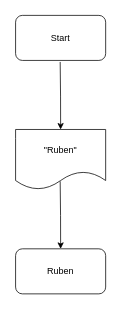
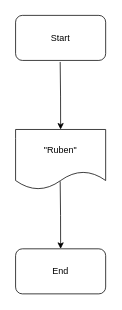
(60, 271) -> (60, 271)
